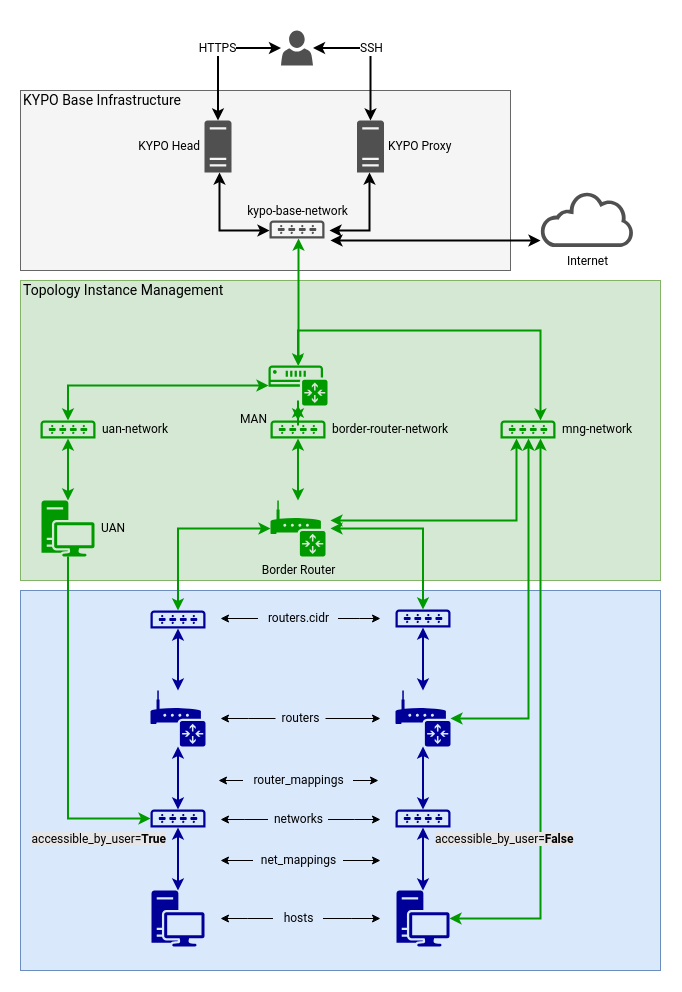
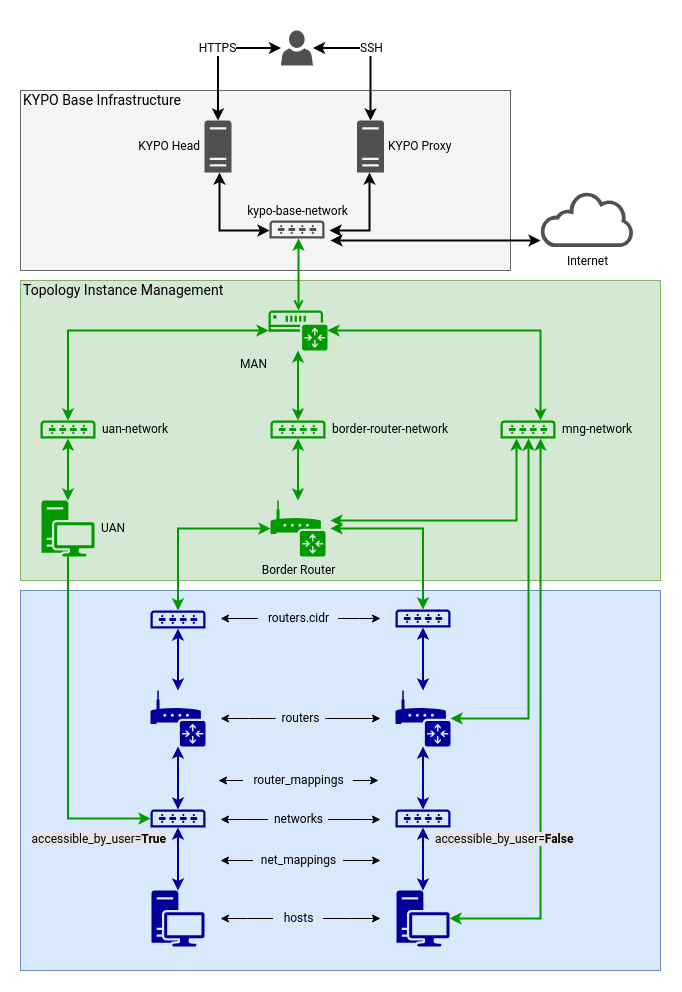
(298, 386) -> (298, 331)
